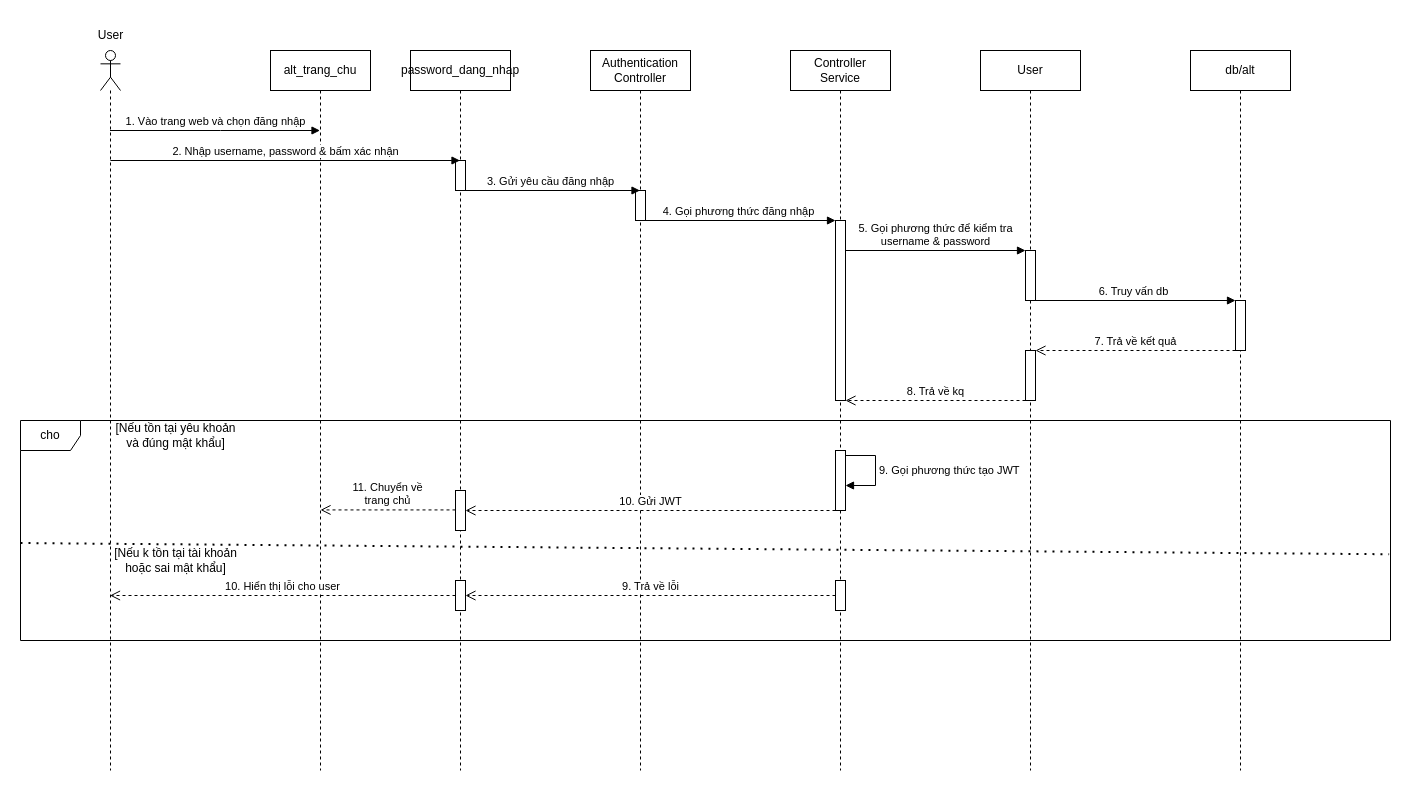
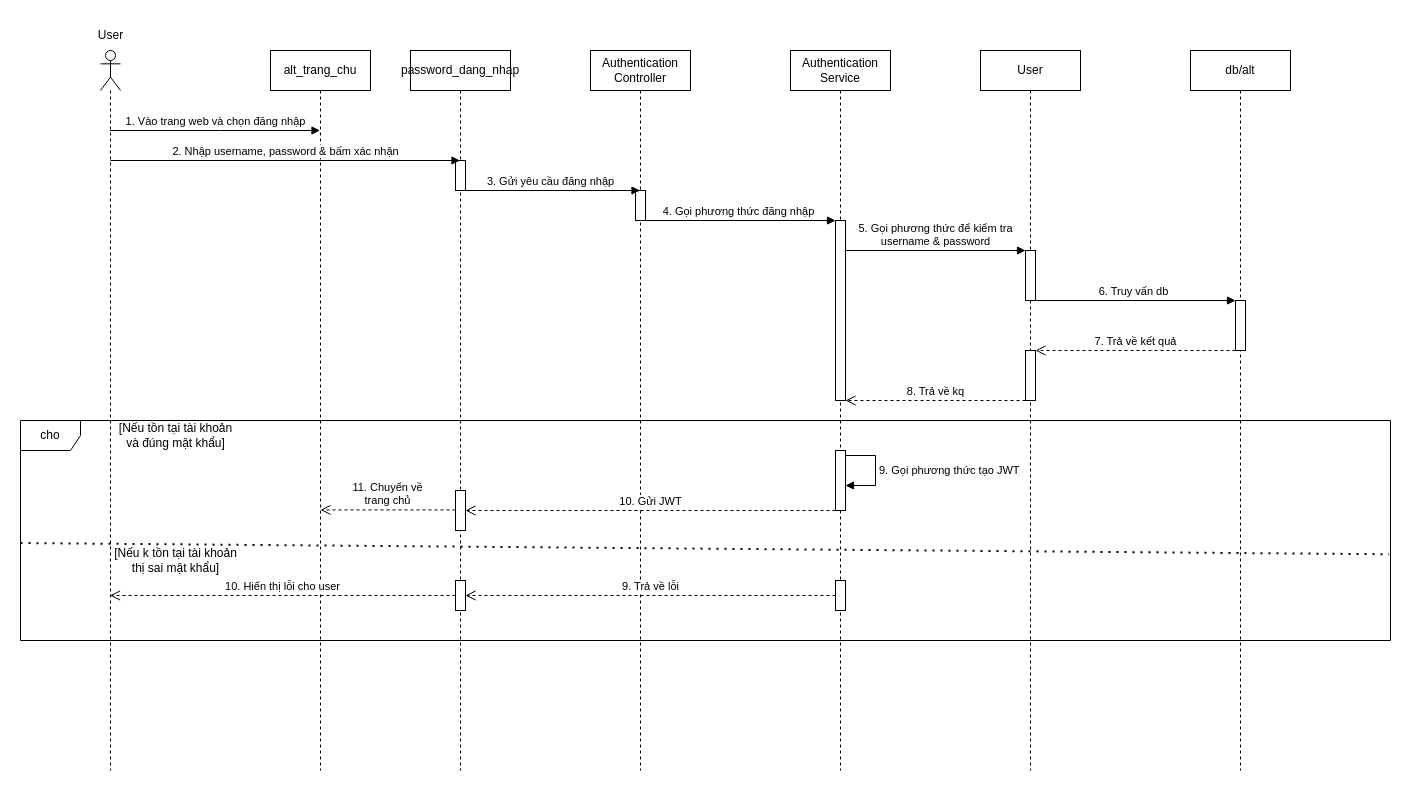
(841, 71) -> (841, 71)
(176, 436) -> (176, 436)
(176, 561) -> (176, 561)
